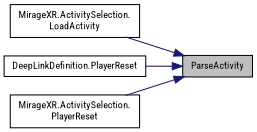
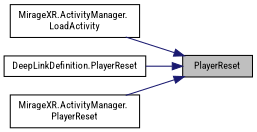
(75, 21) -> (75, 21)
(218, 66) -> (218, 66)
(75, 111) -> (75, 111)
